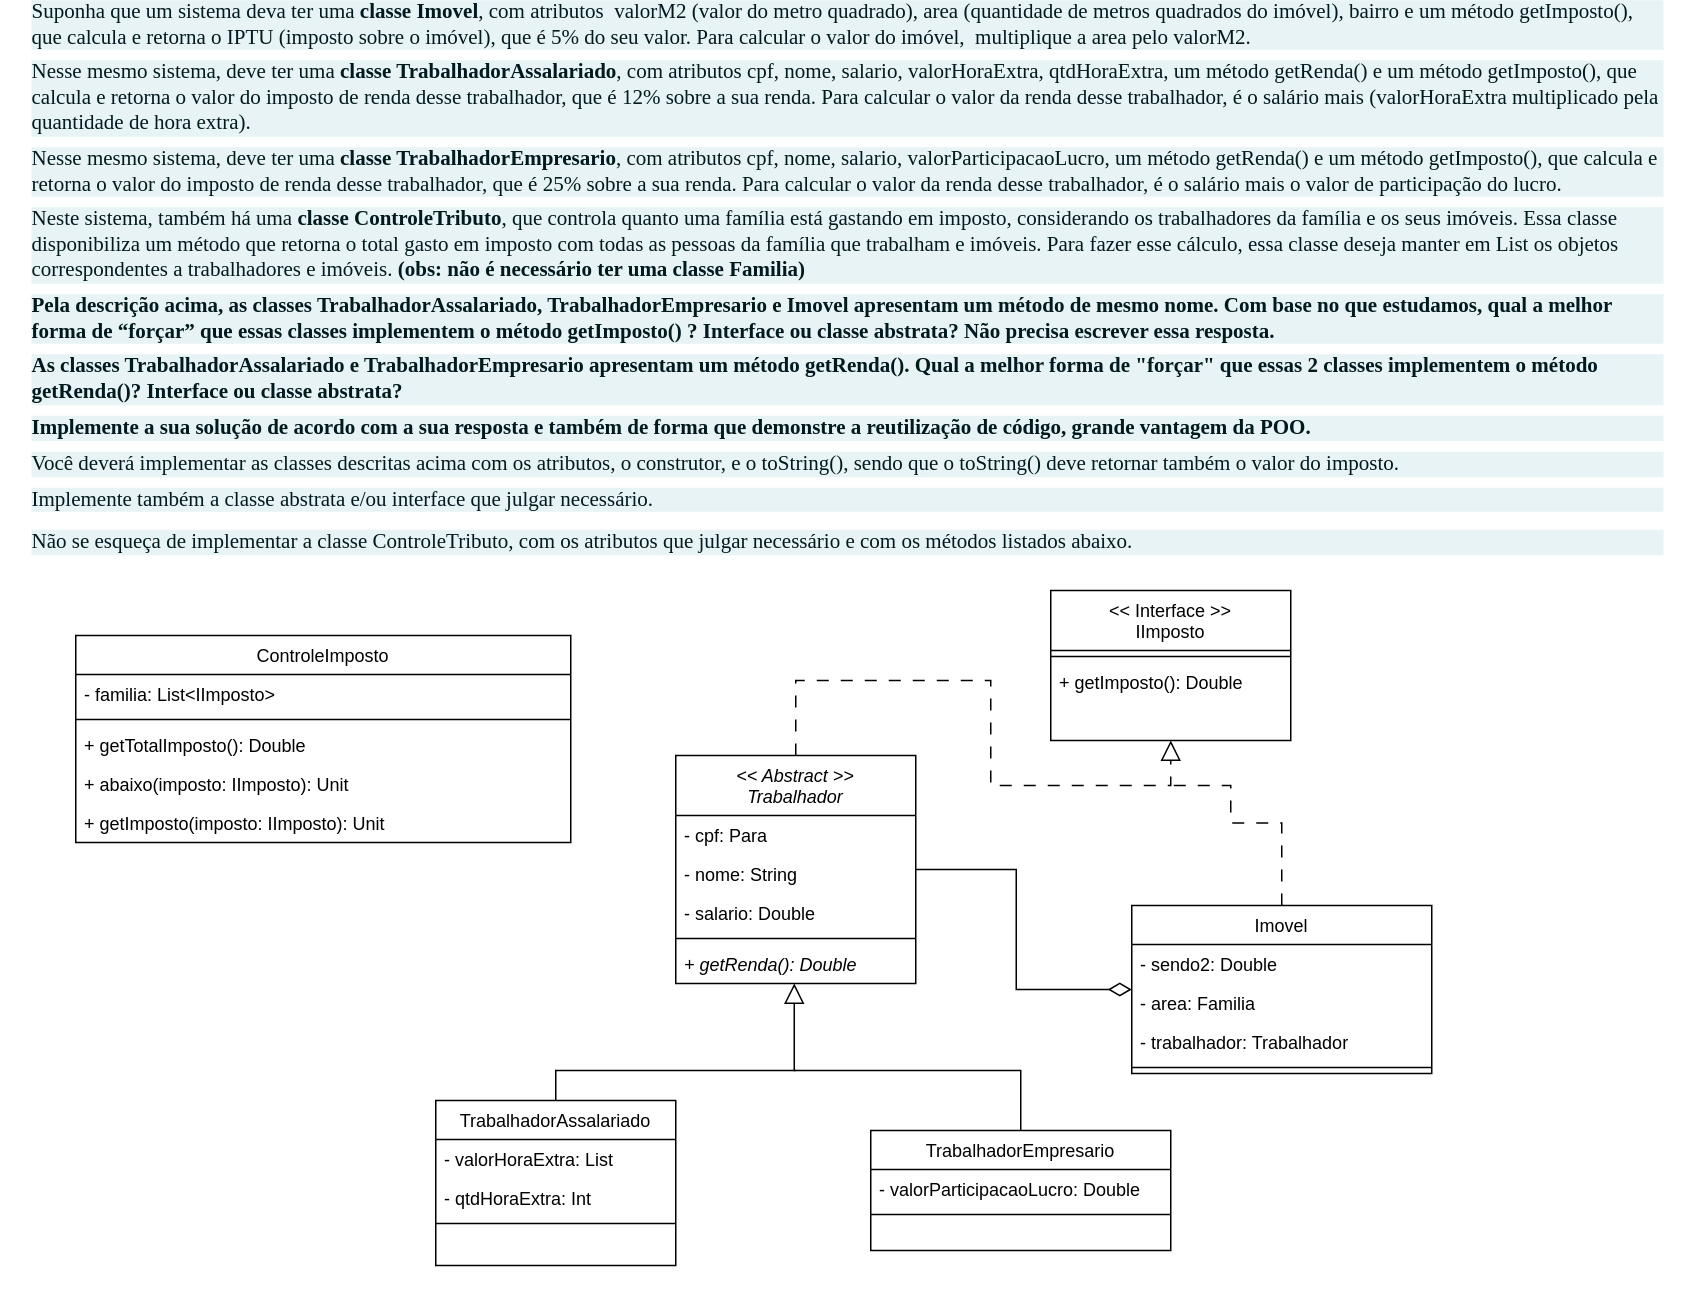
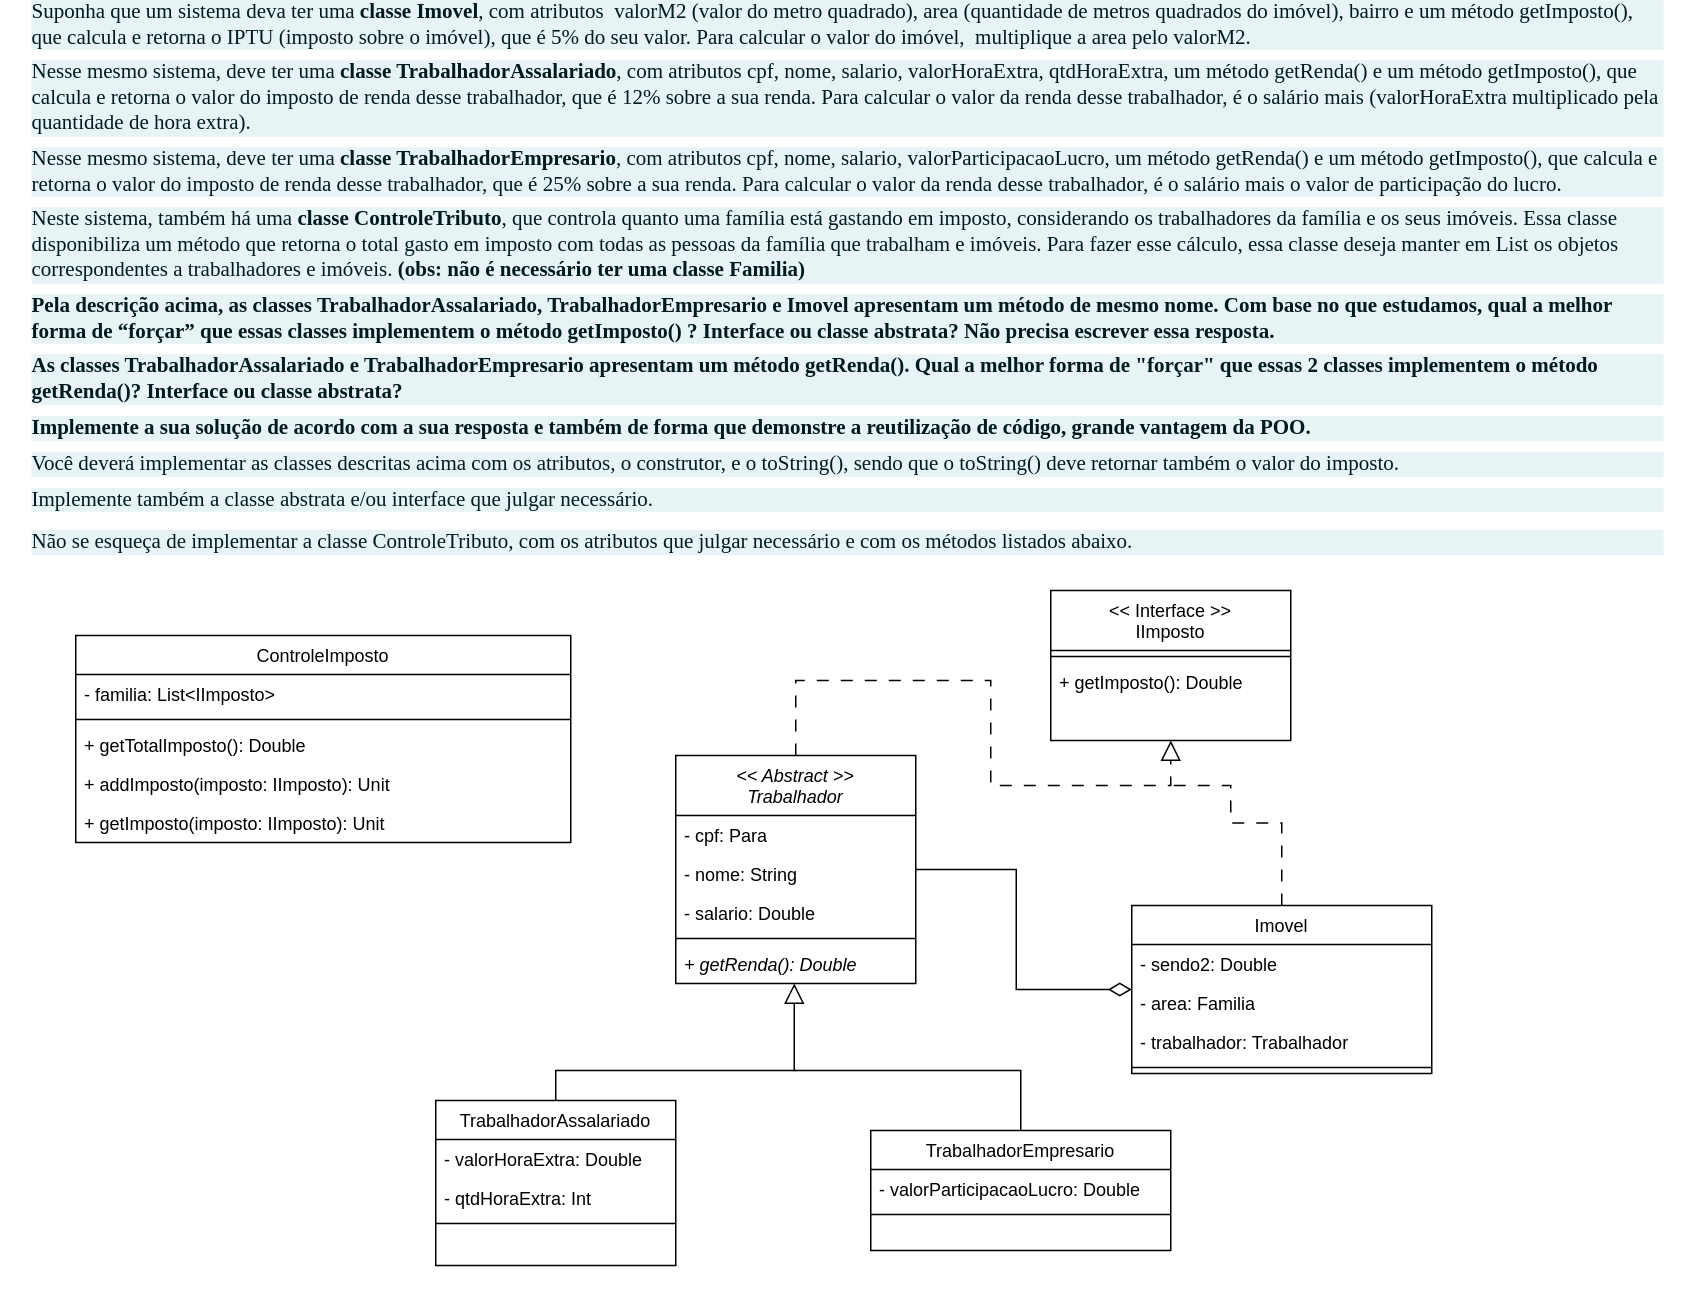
(232, 785) -> (254, 785)
(543, 1160) -> (553, 1160)
